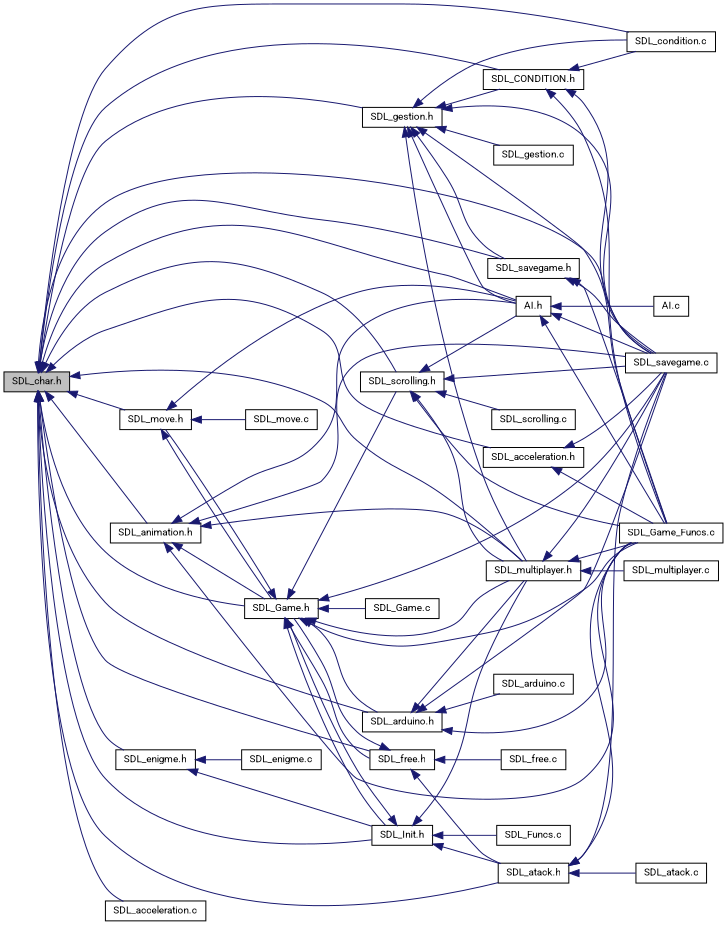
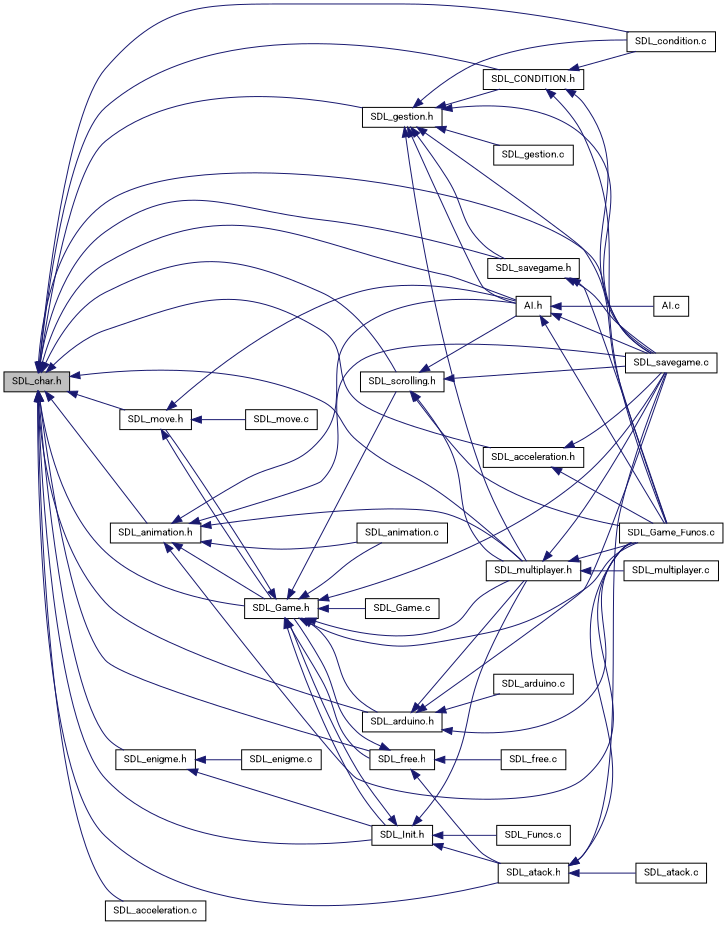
(534, 420) -> none
none -> (402, 533)
